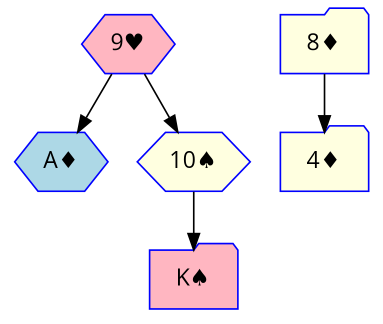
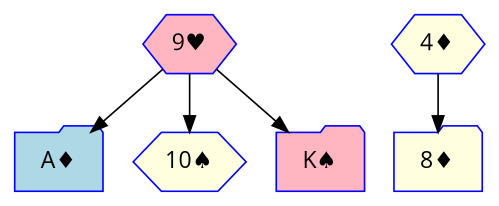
(325, 95) -> (438, 95)
(61, 162) -> (59, 162)
(325, 162) -> (438, 44)
(194, 213) -> (246, 95)
